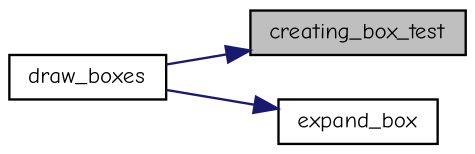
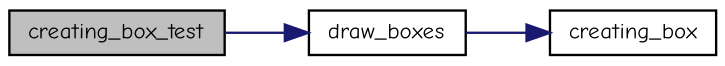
(196, 59) -> (255, 33)
(358, 122) -> (633, 33)
